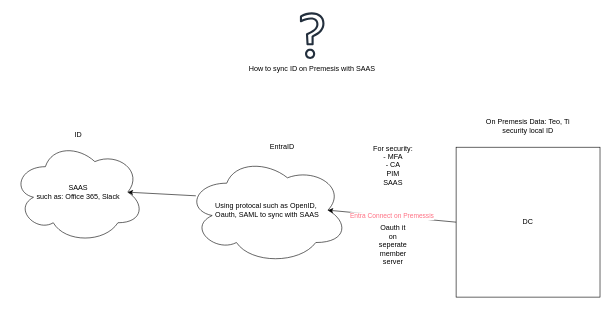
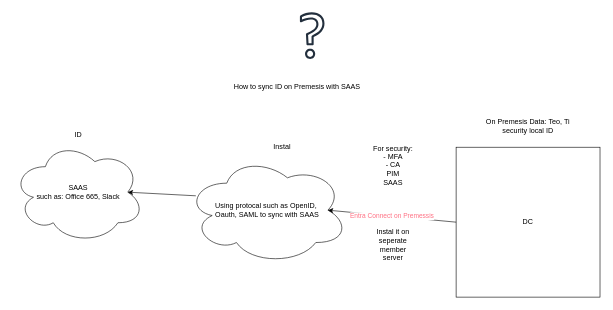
(312, 69) -> (297, 87)
(282, 147) -> (282, 147)
(78, 192) -> (78, 192)
(393, 245) -> (393, 245)
